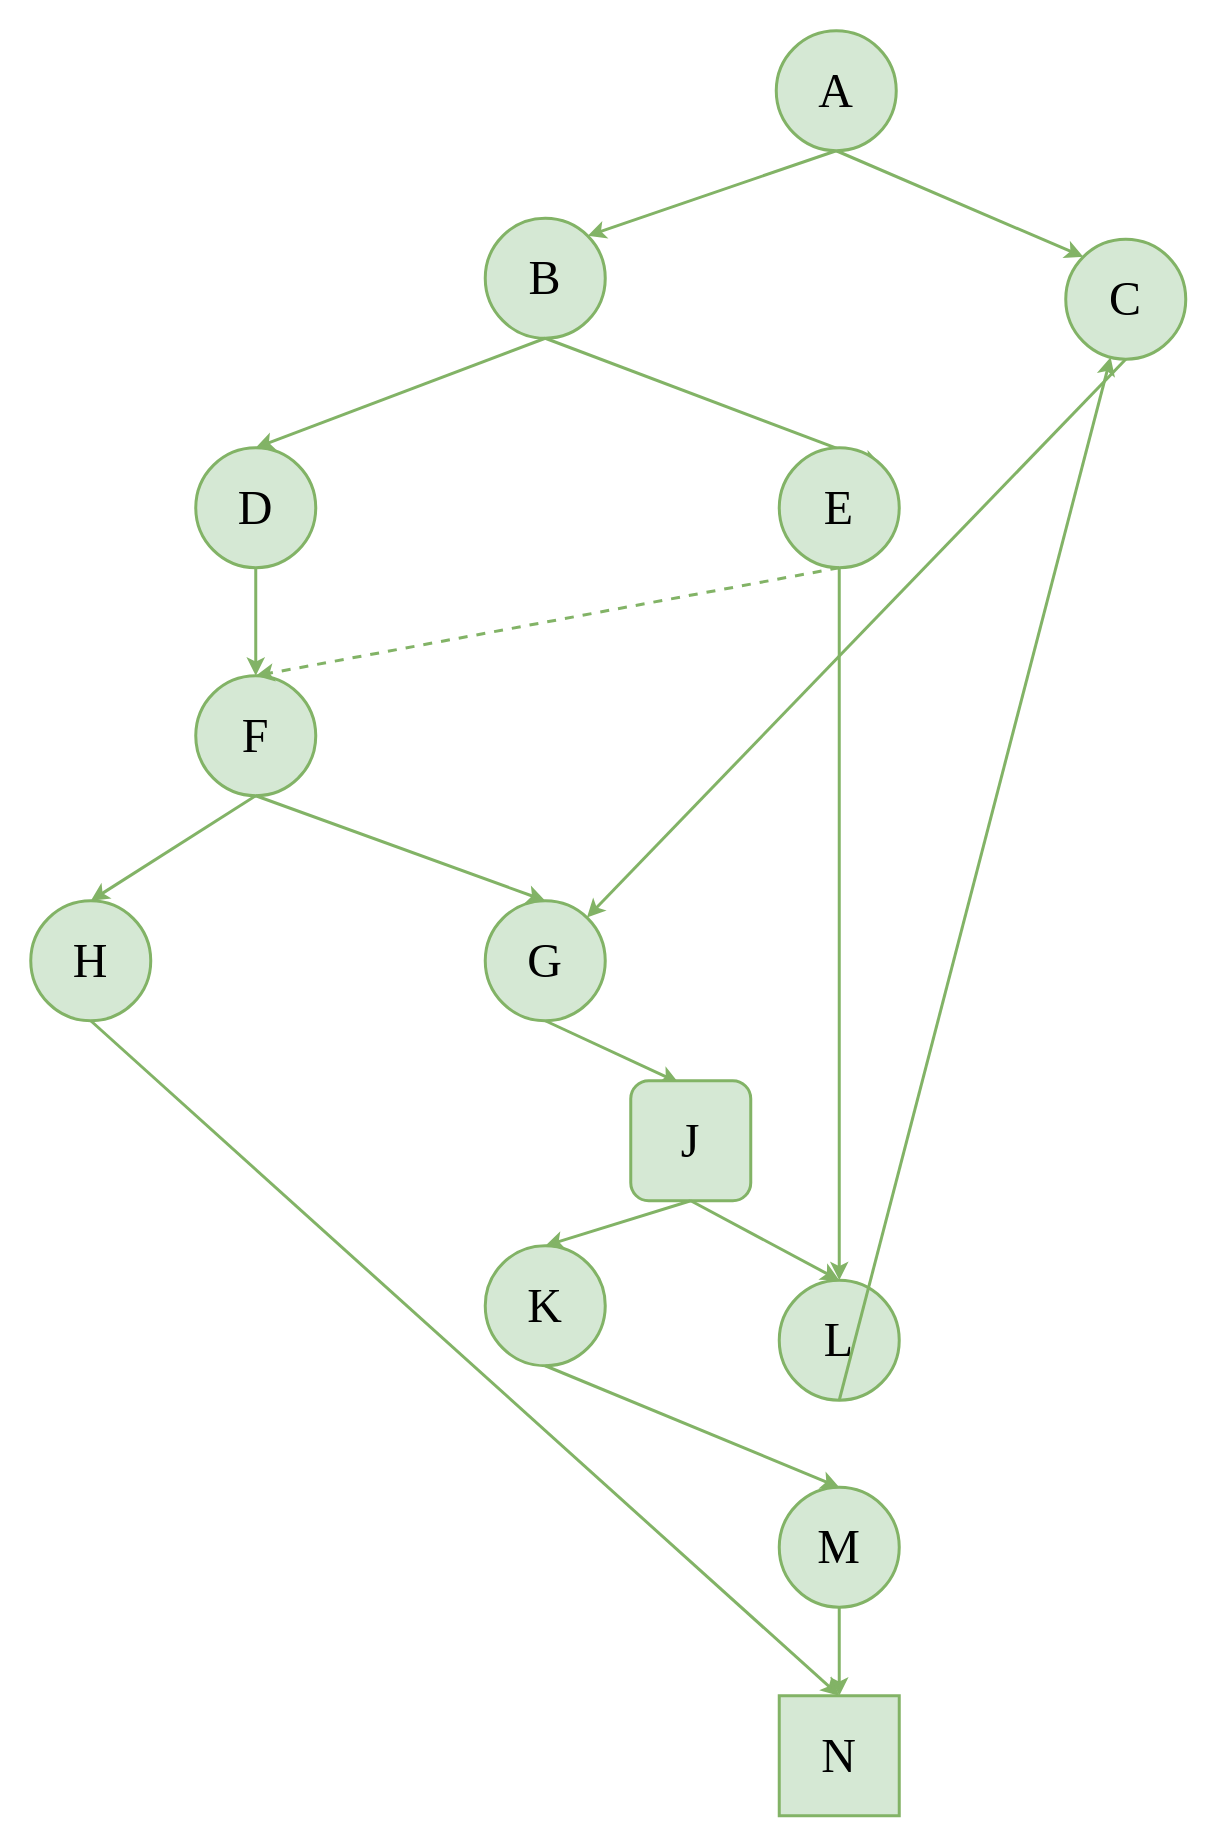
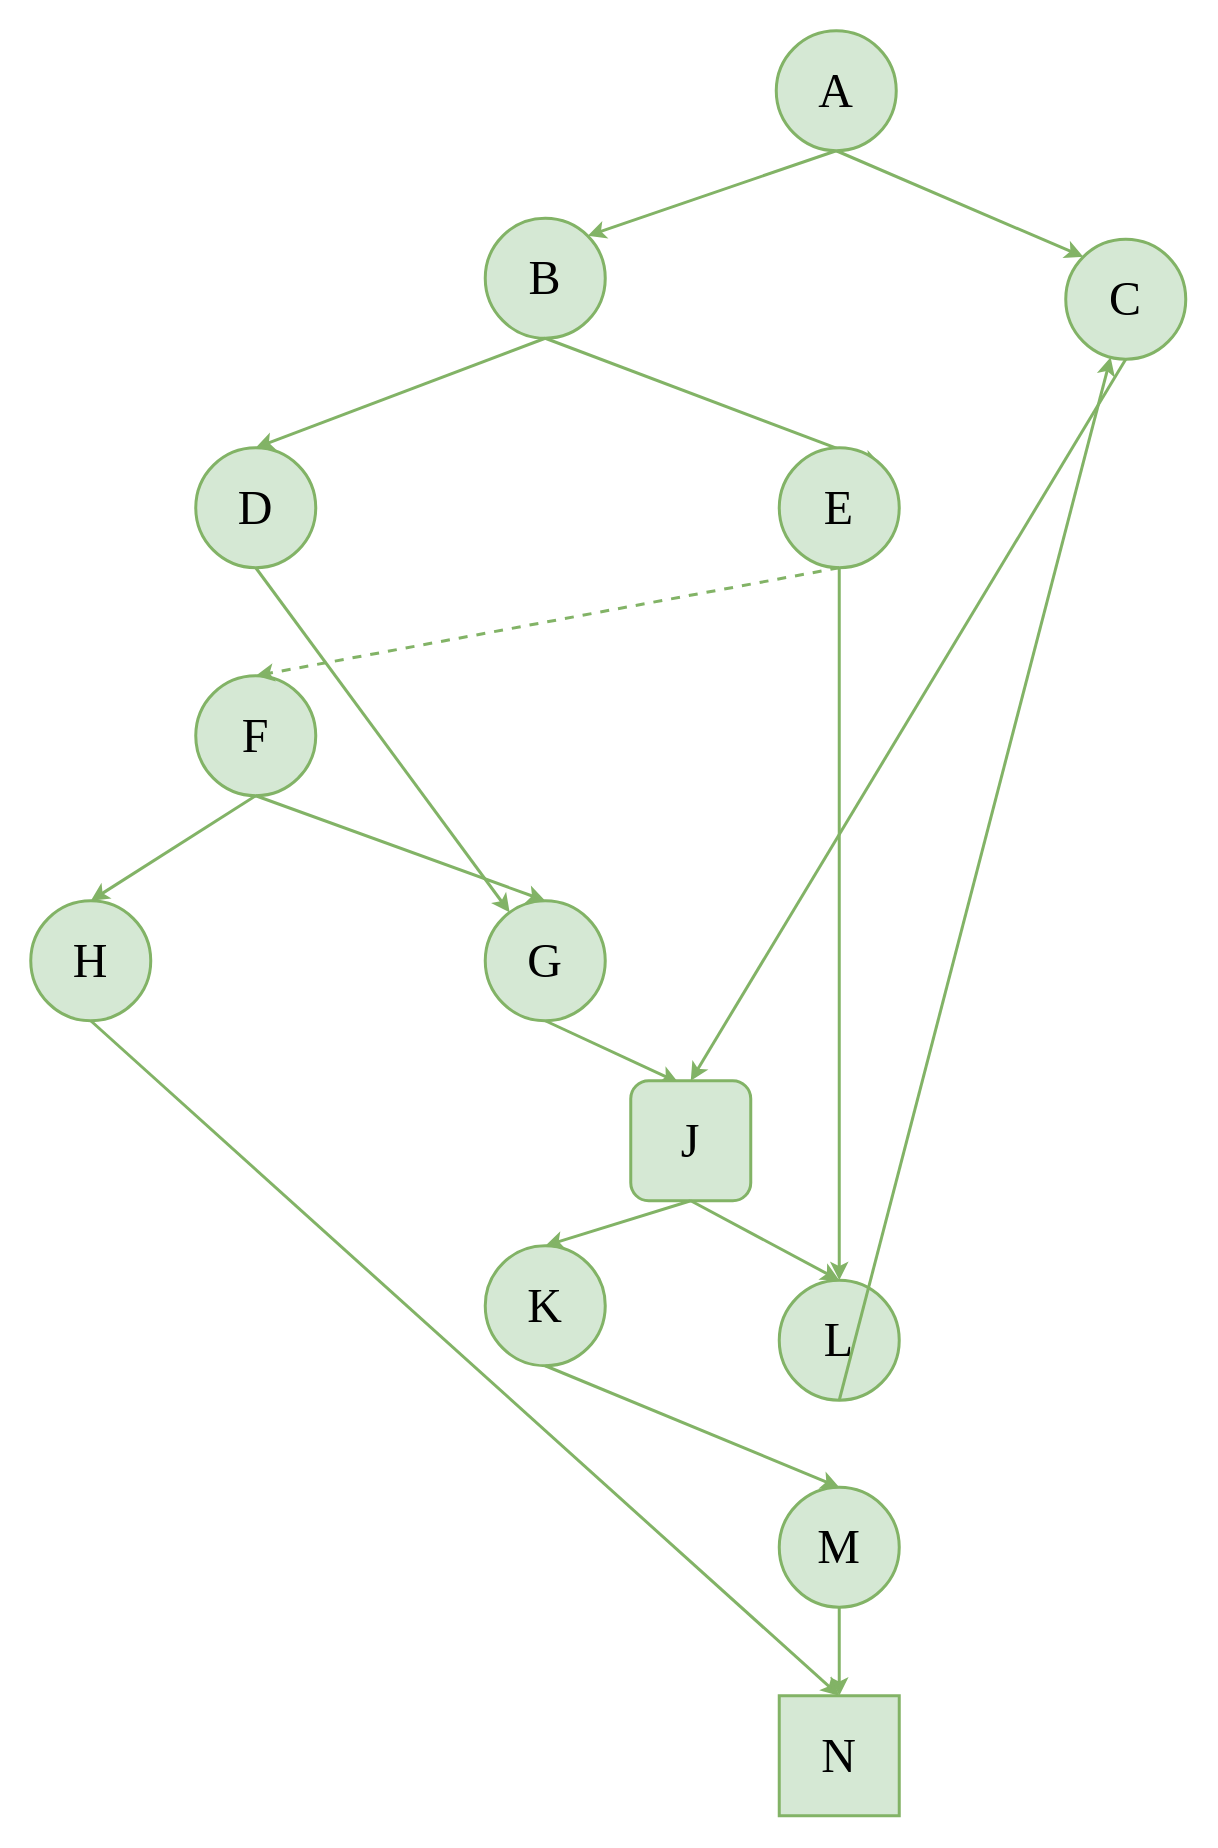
(256, 615) -> (379, 735)
(848, 647) -> (968, 621)
